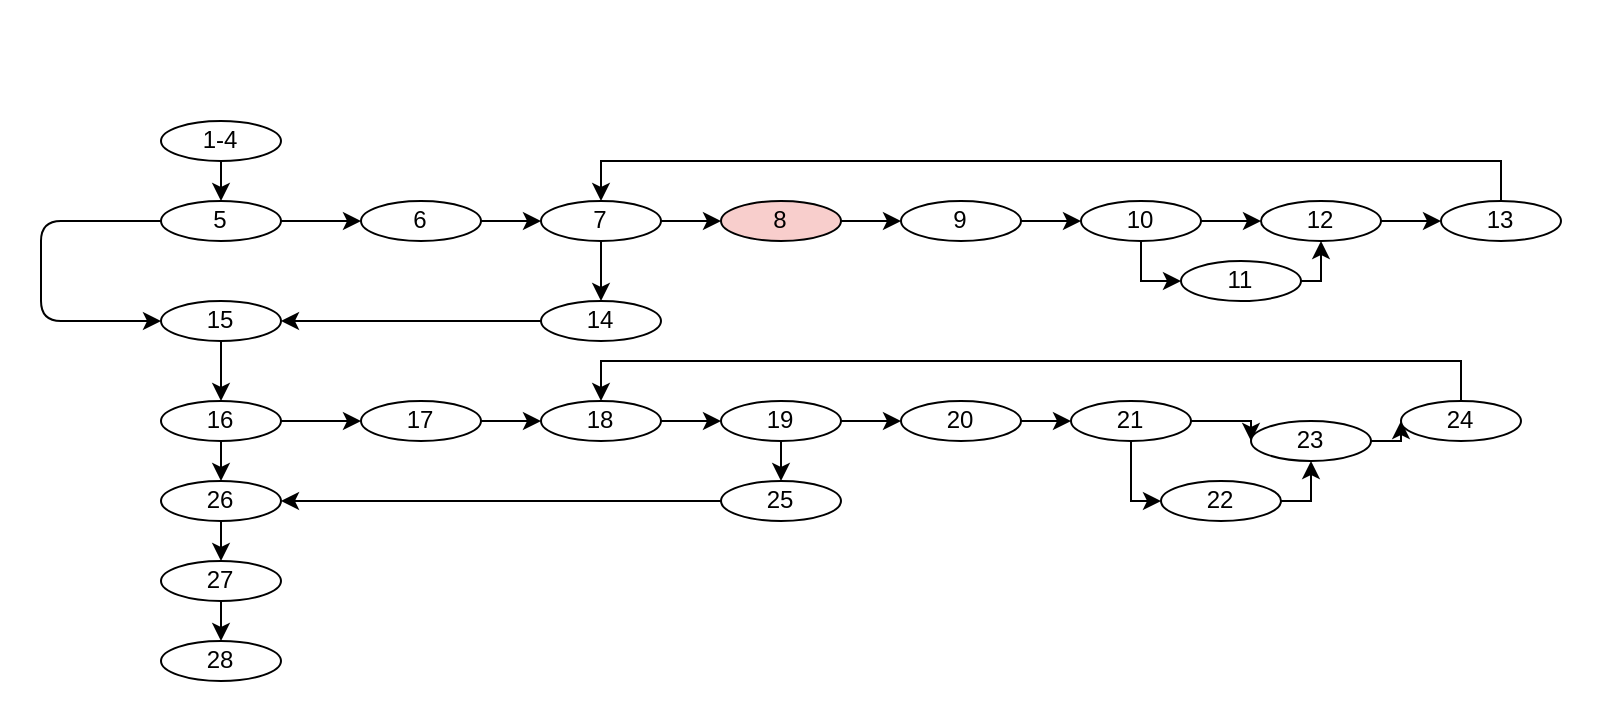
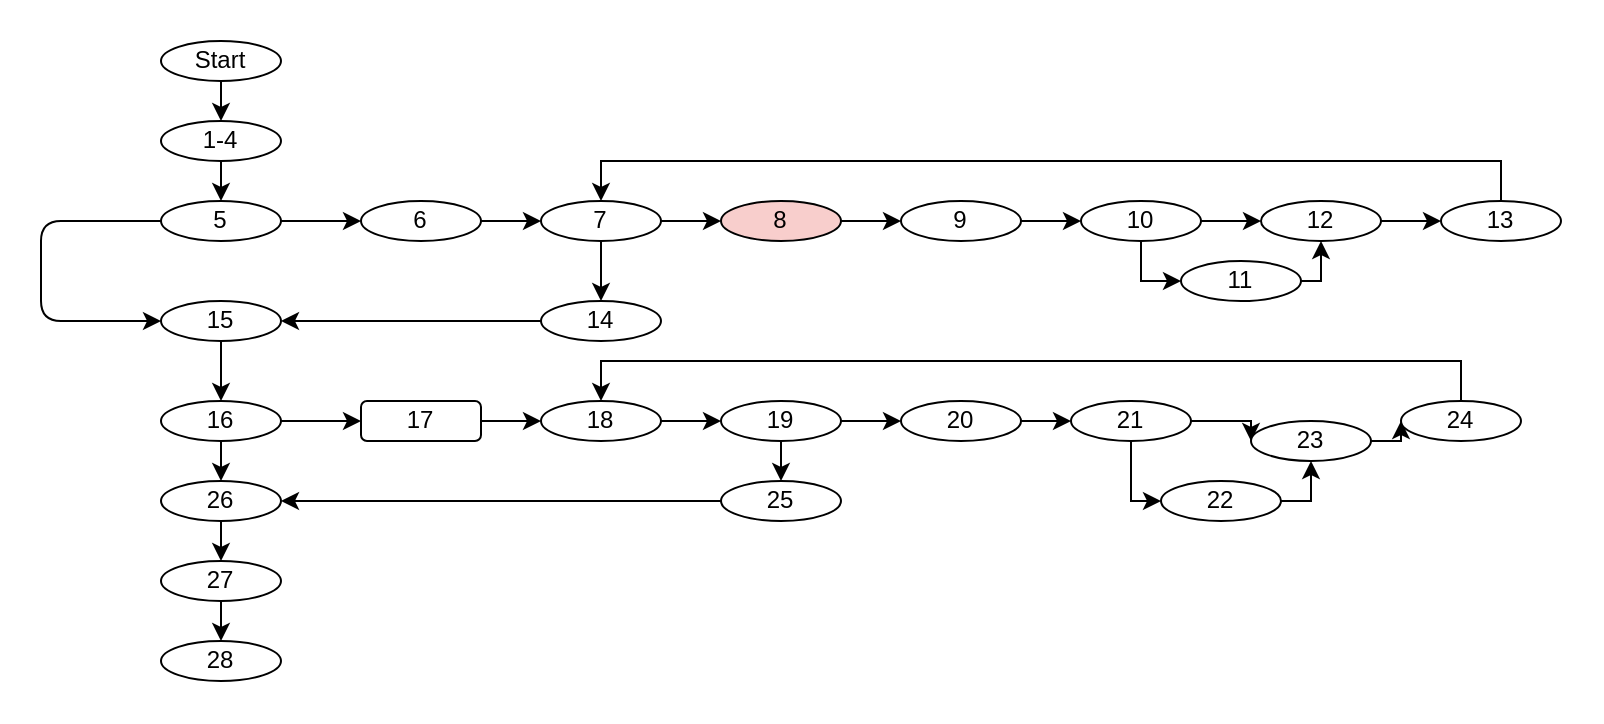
none -> (221, 61)
none -> (221, 94)
(421, 421) -> (421, 421)
